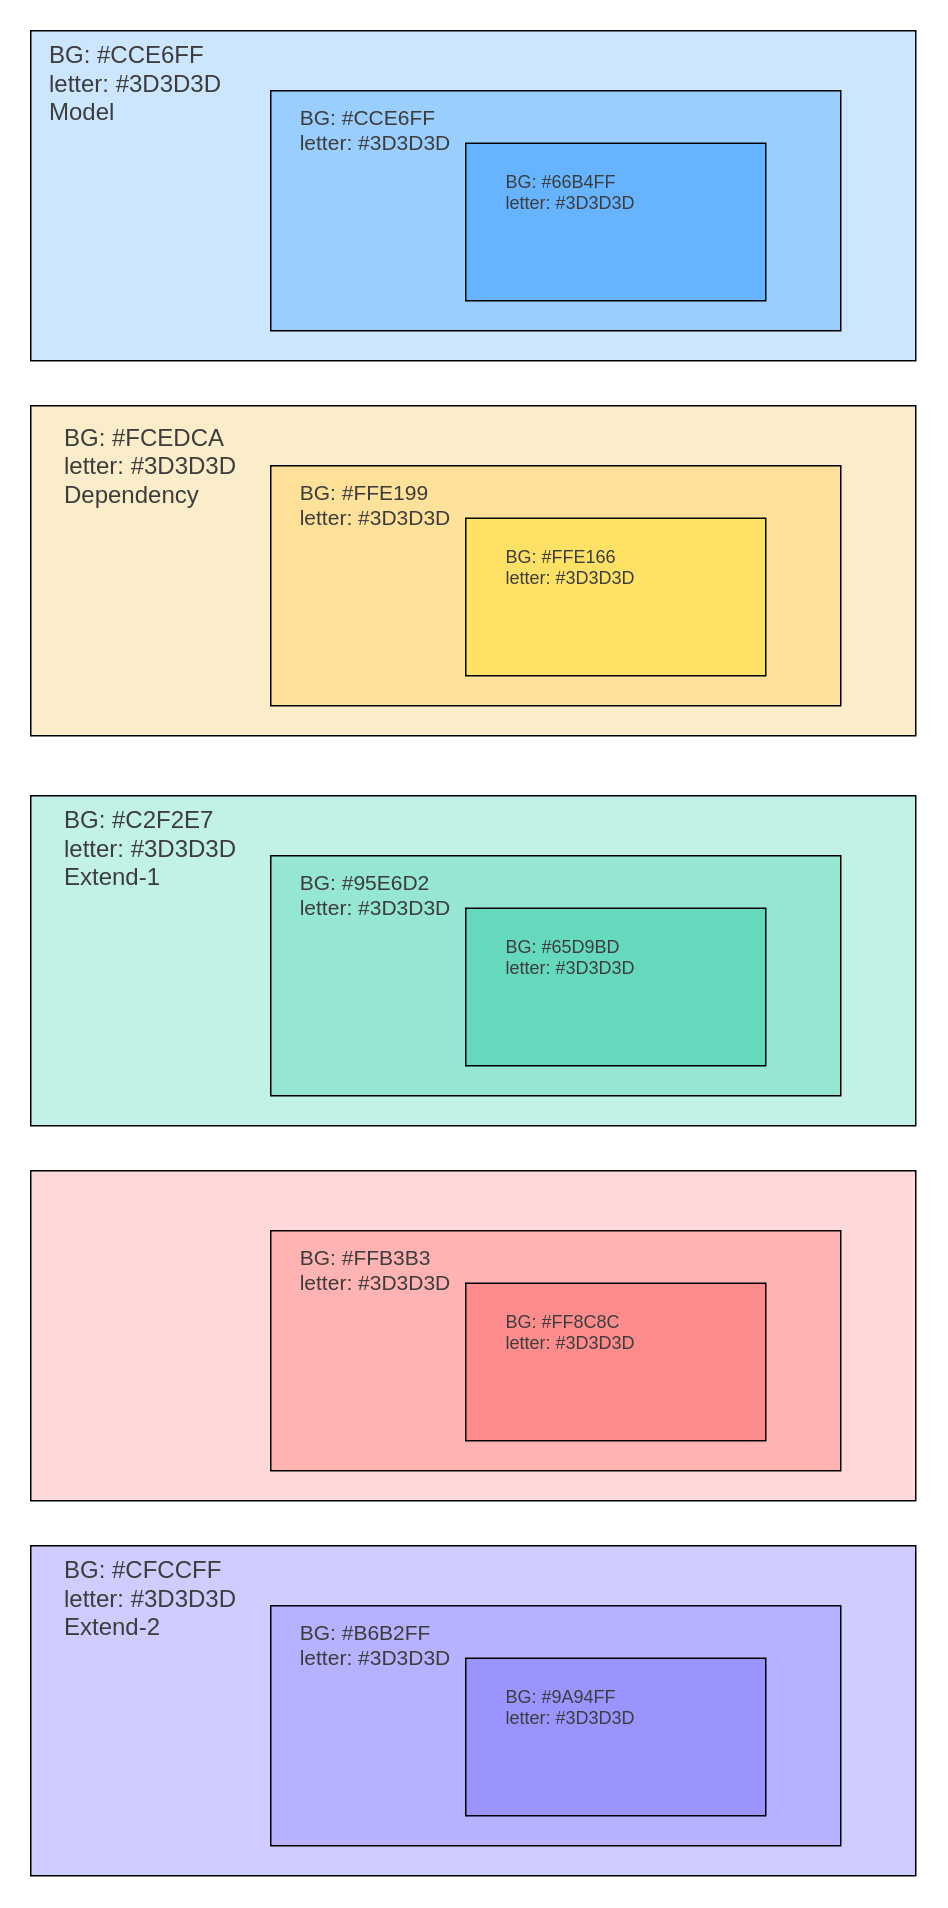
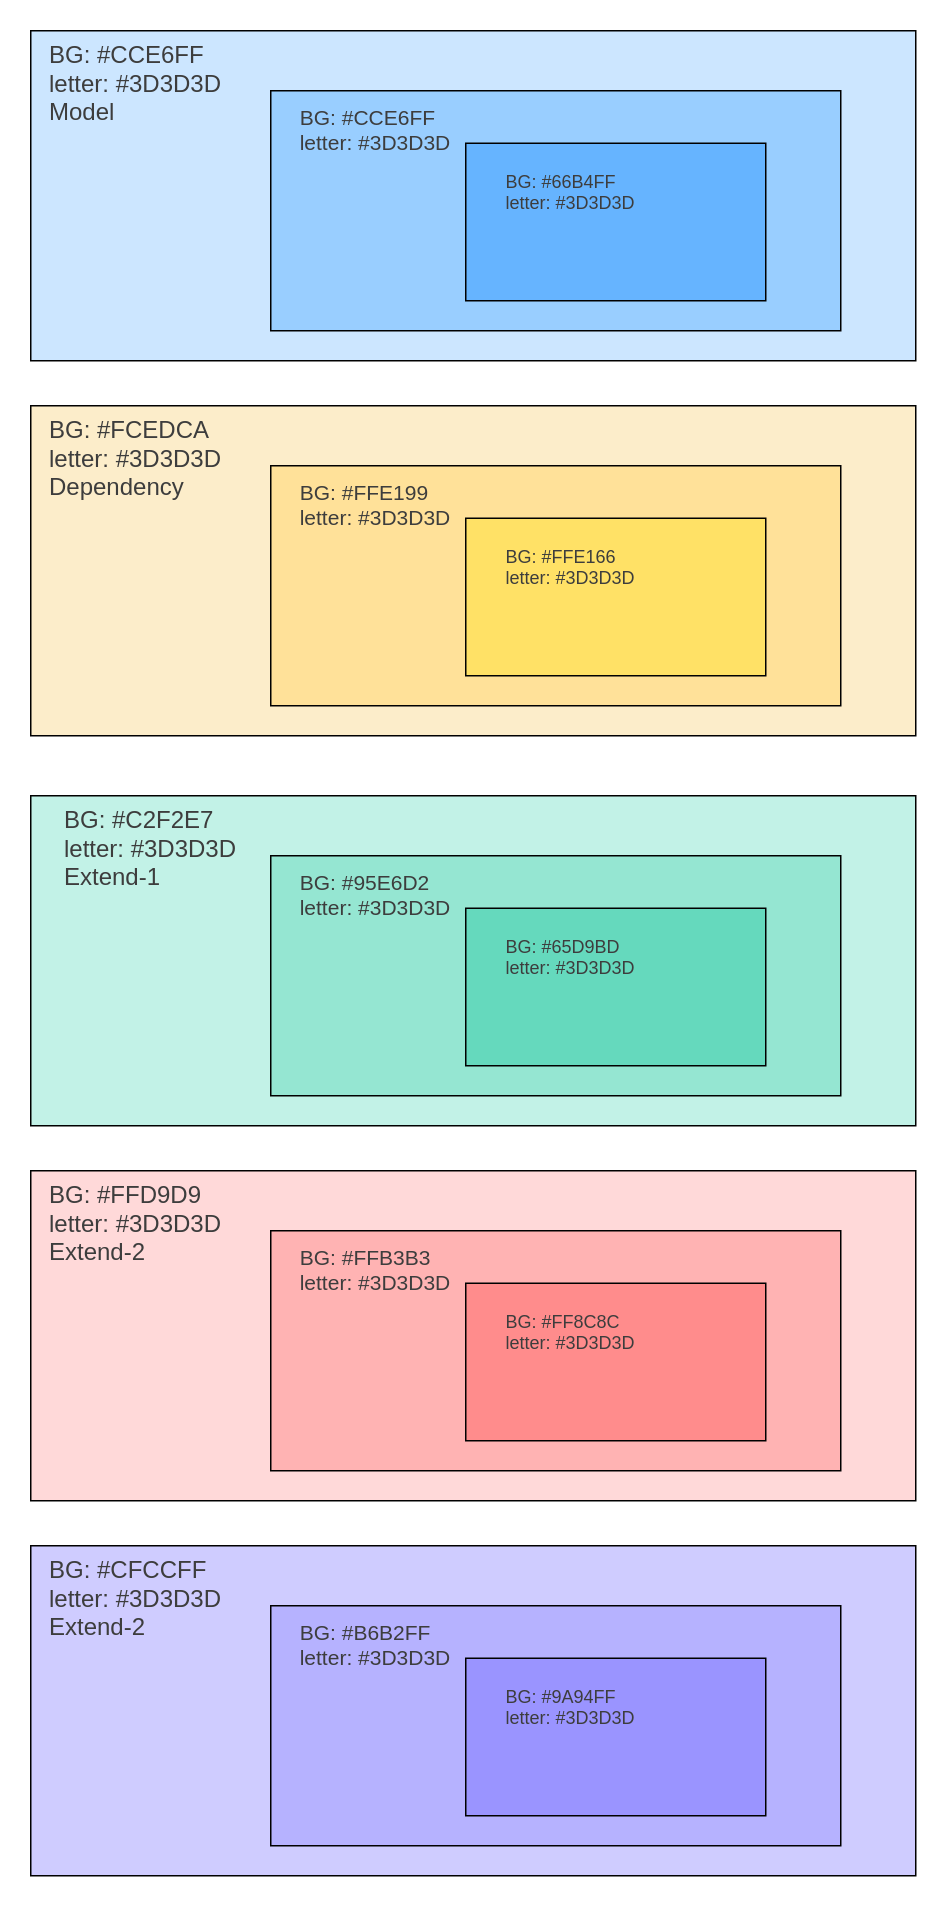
(151, 466) -> (136, 458)
none -> (136, 1223)
(151, 1598) -> (136, 1598)
